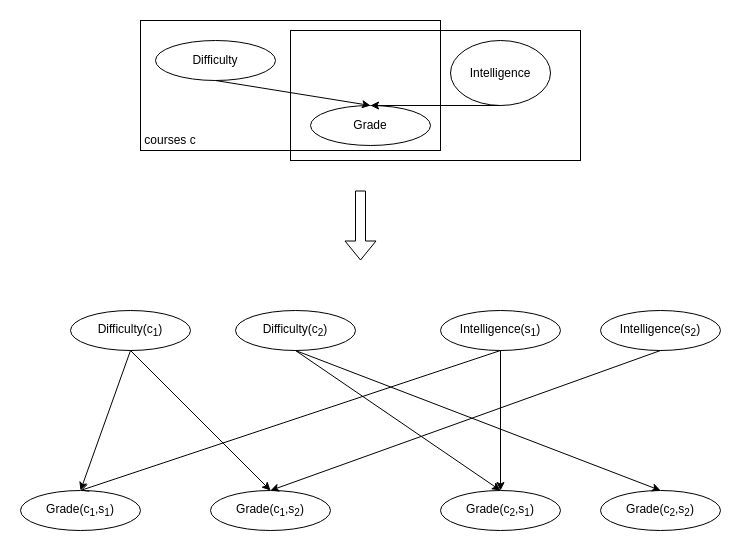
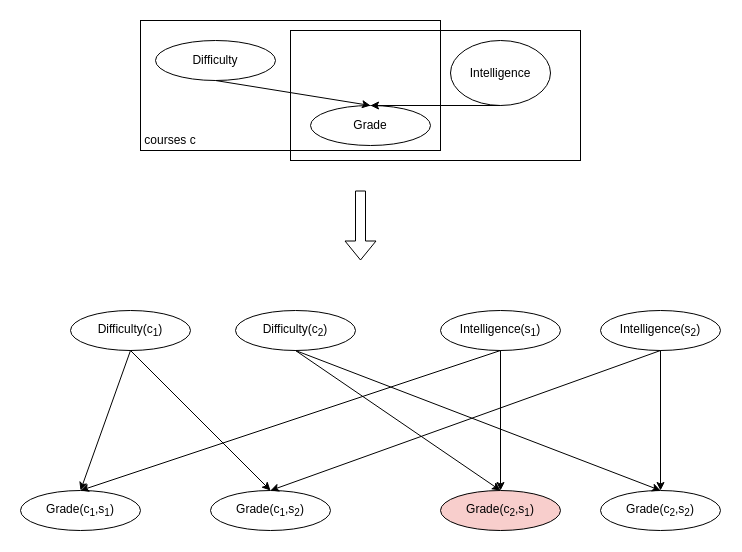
none -> (661, 418)
(86, 489) -> (88, 488)
(501, 511) -> (501, 511)
